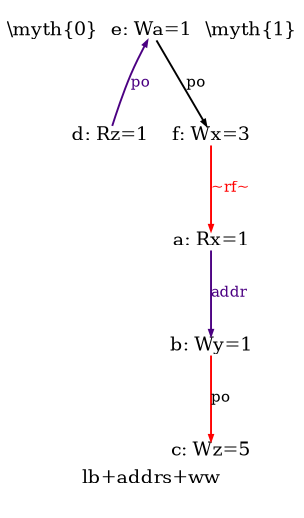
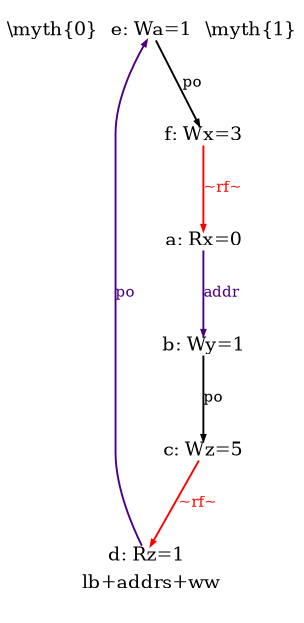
(211, 241) -> (203, 241)
(211, 395) -> (203, 395)
none -> (176, 500)
